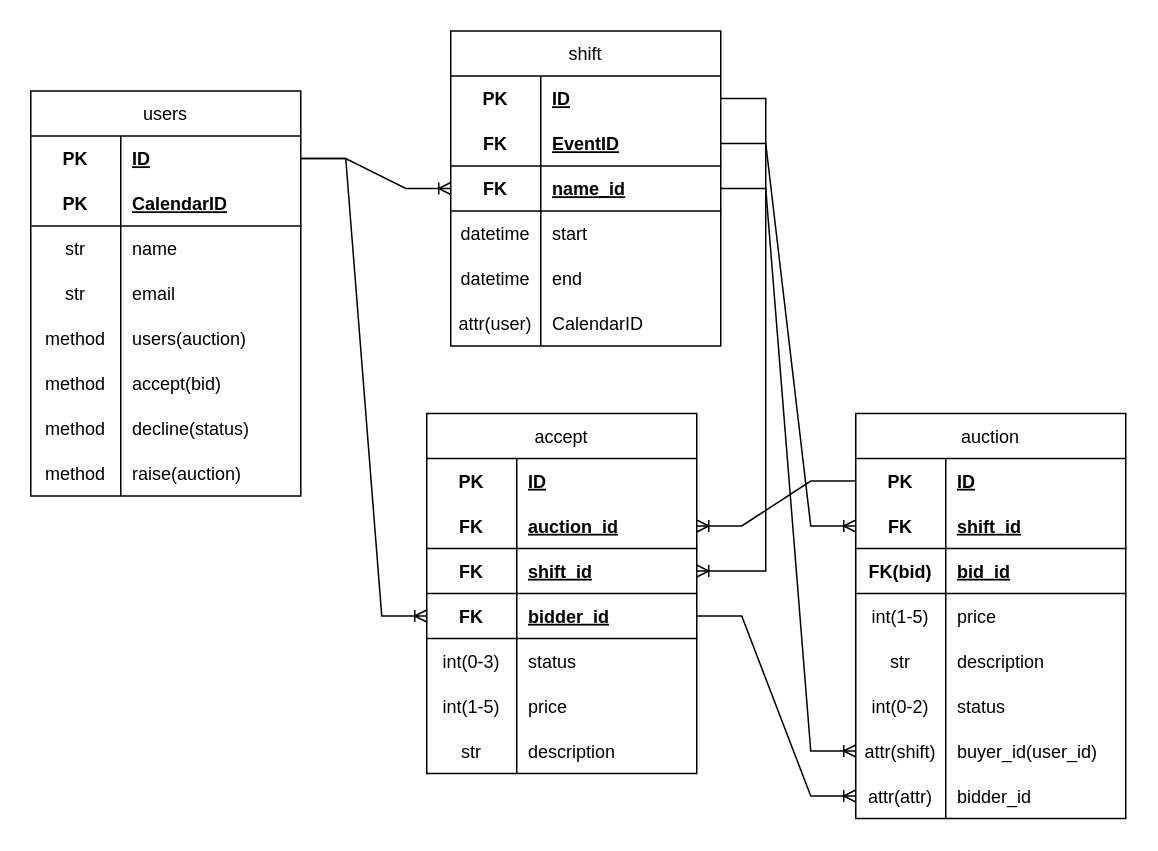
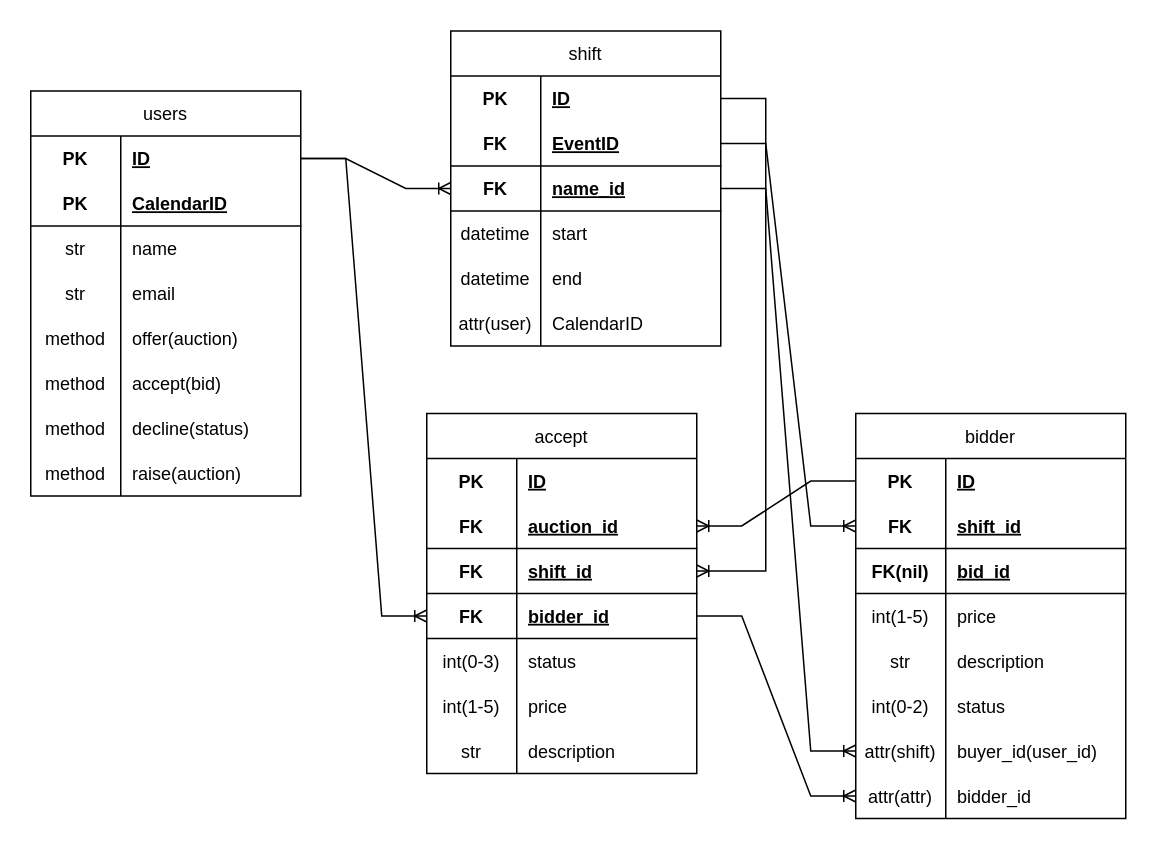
(200, 339) -> (200, 339)
(990, 437) -> (990, 437)
(900, 572) -> (900, 572)
